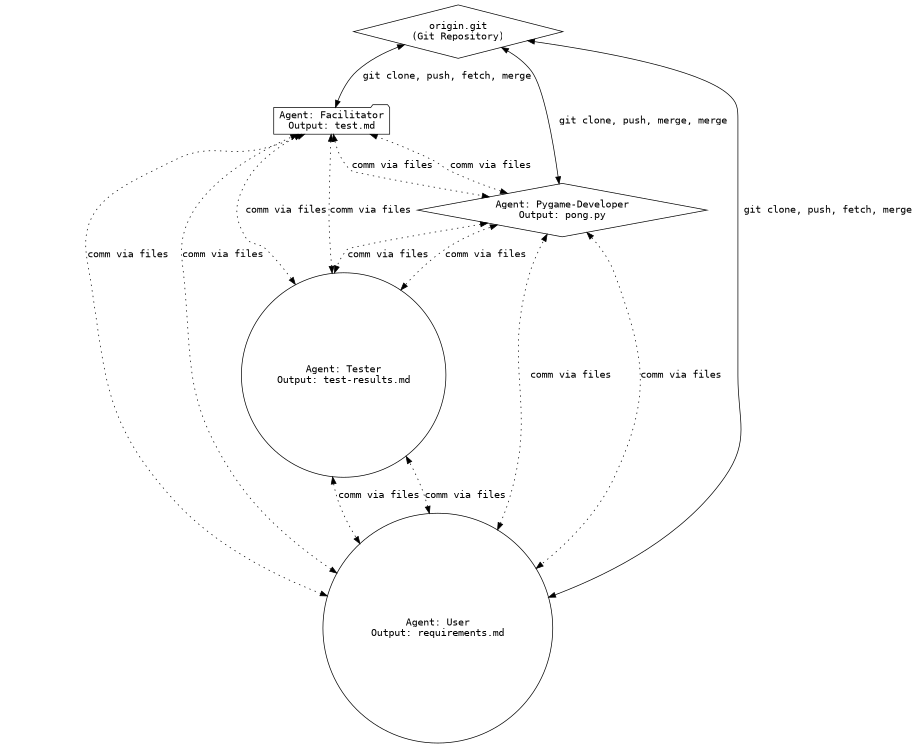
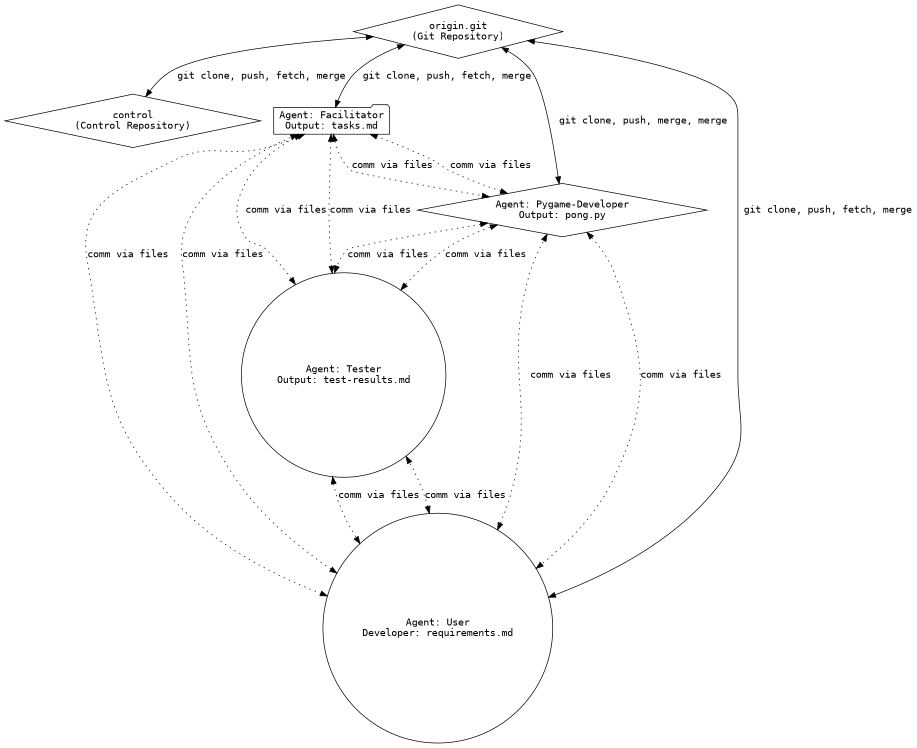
none -> (133, 121)
(332, 121) -> (332, 121)
(438, 628) -> (438, 628)
